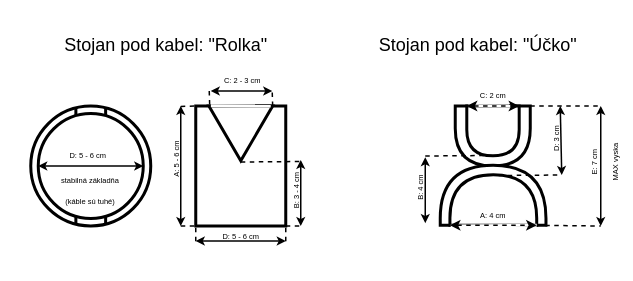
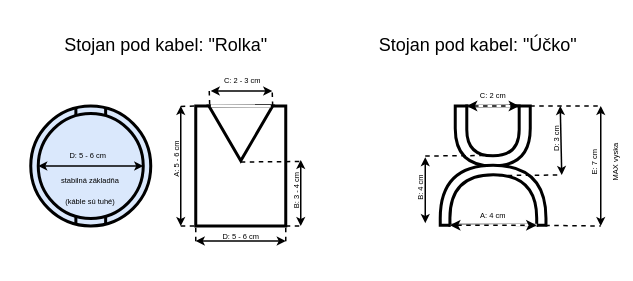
(91, 166) -> (91, 166)
